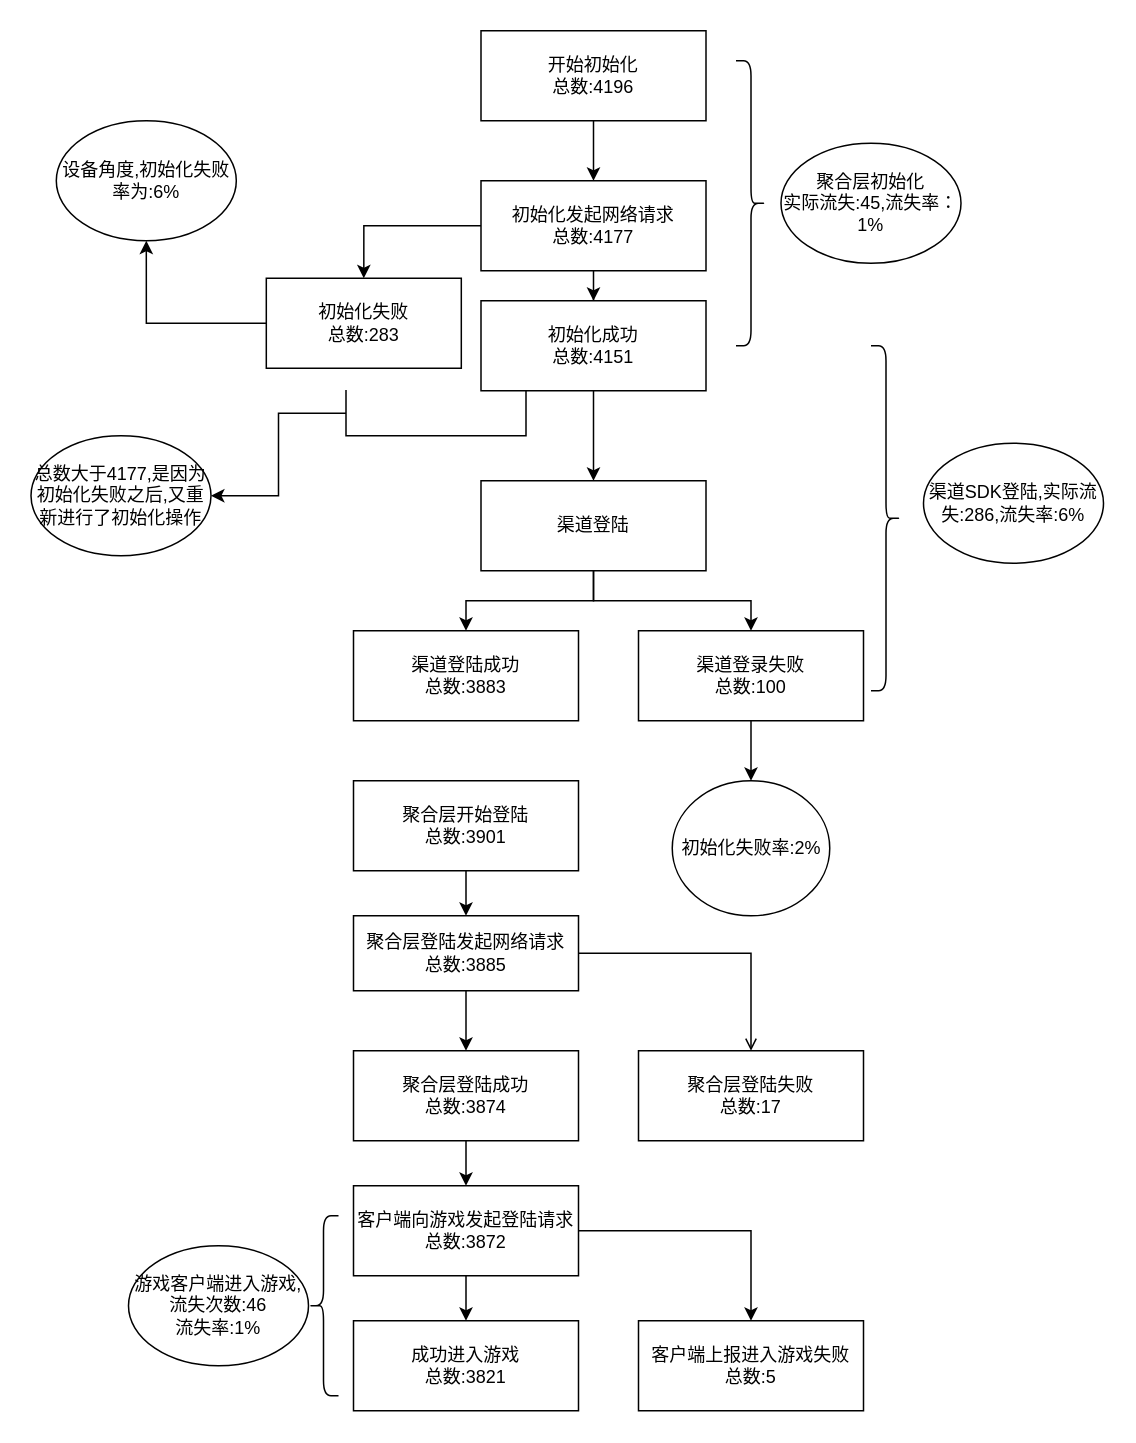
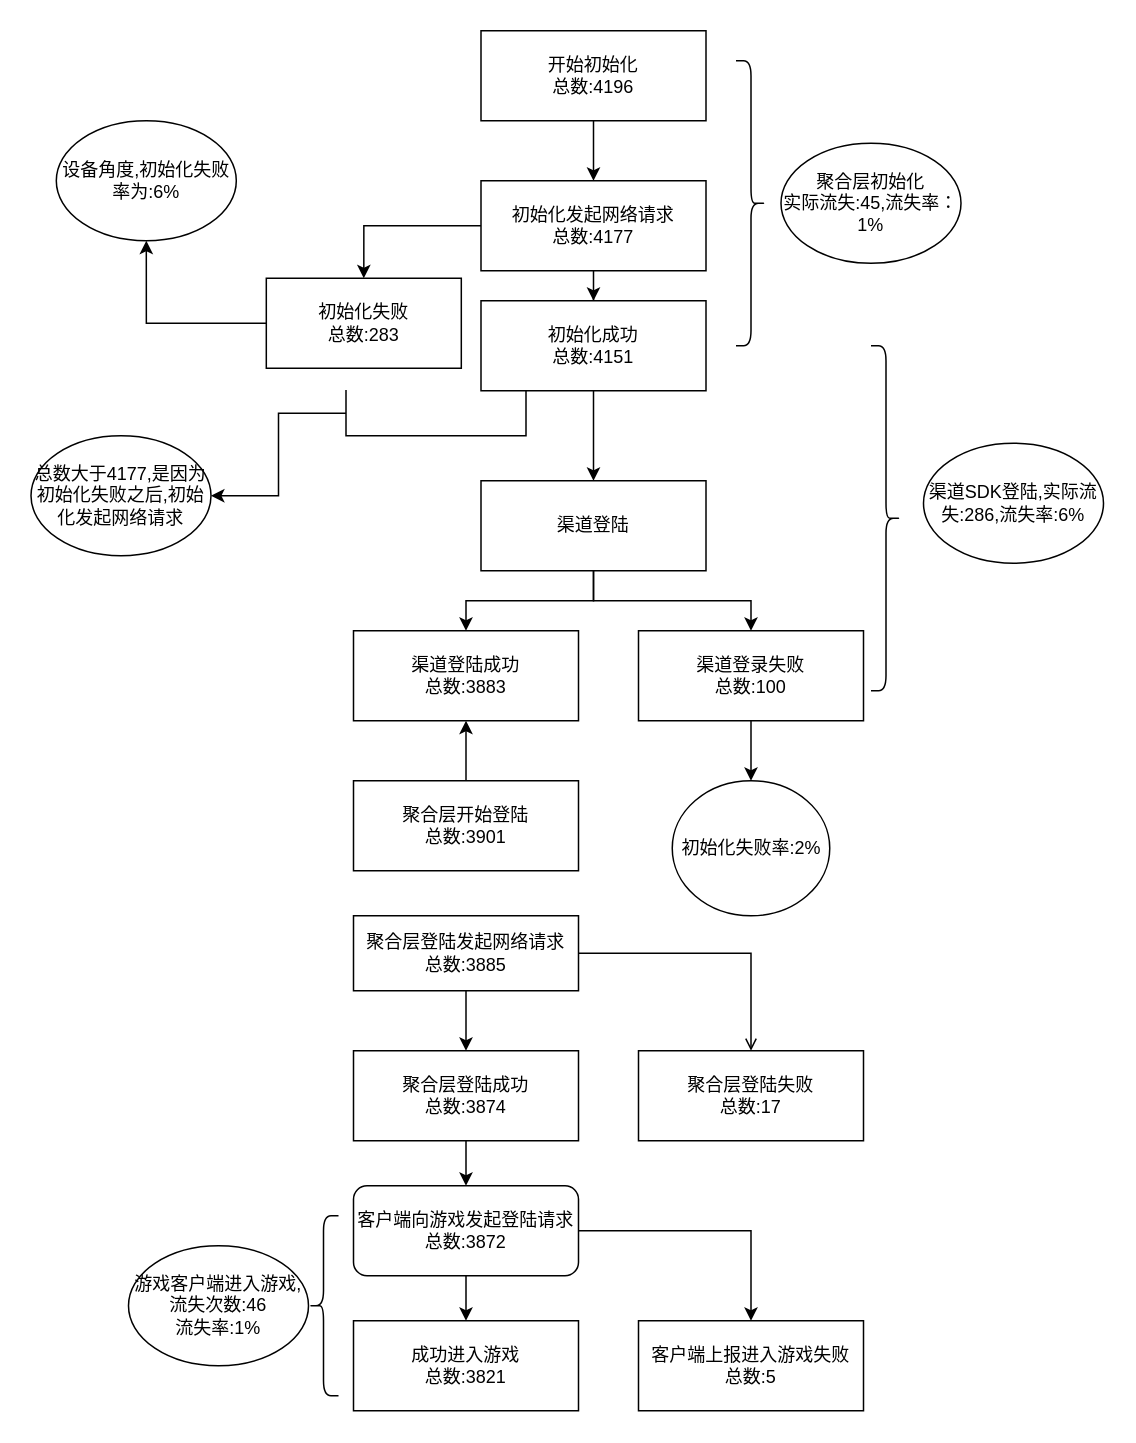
(121, 496) -> (121, 496)
(466, 899) -> (466, 756)
(466, 1231) -> (466, 1231)
